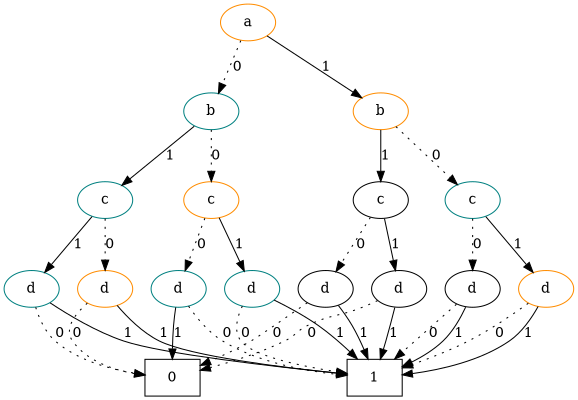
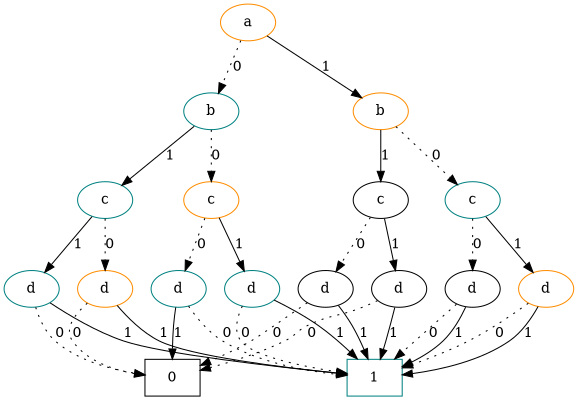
(375, 378) -> (375, 378)
